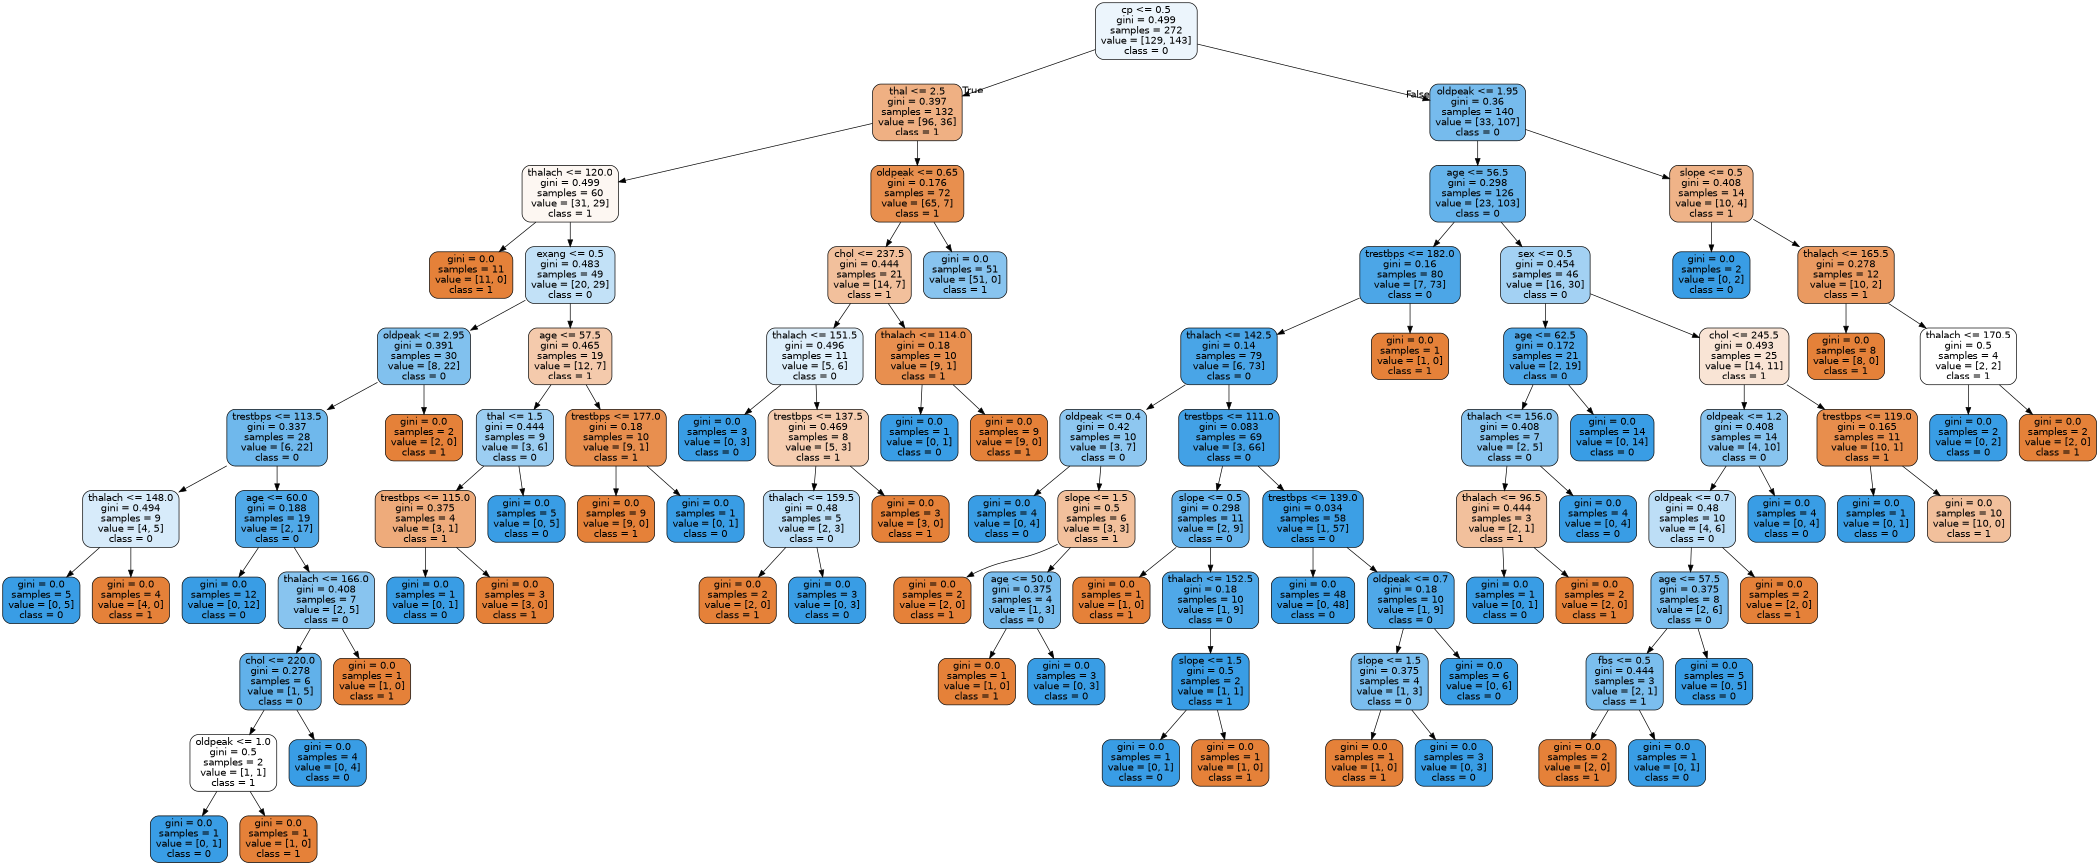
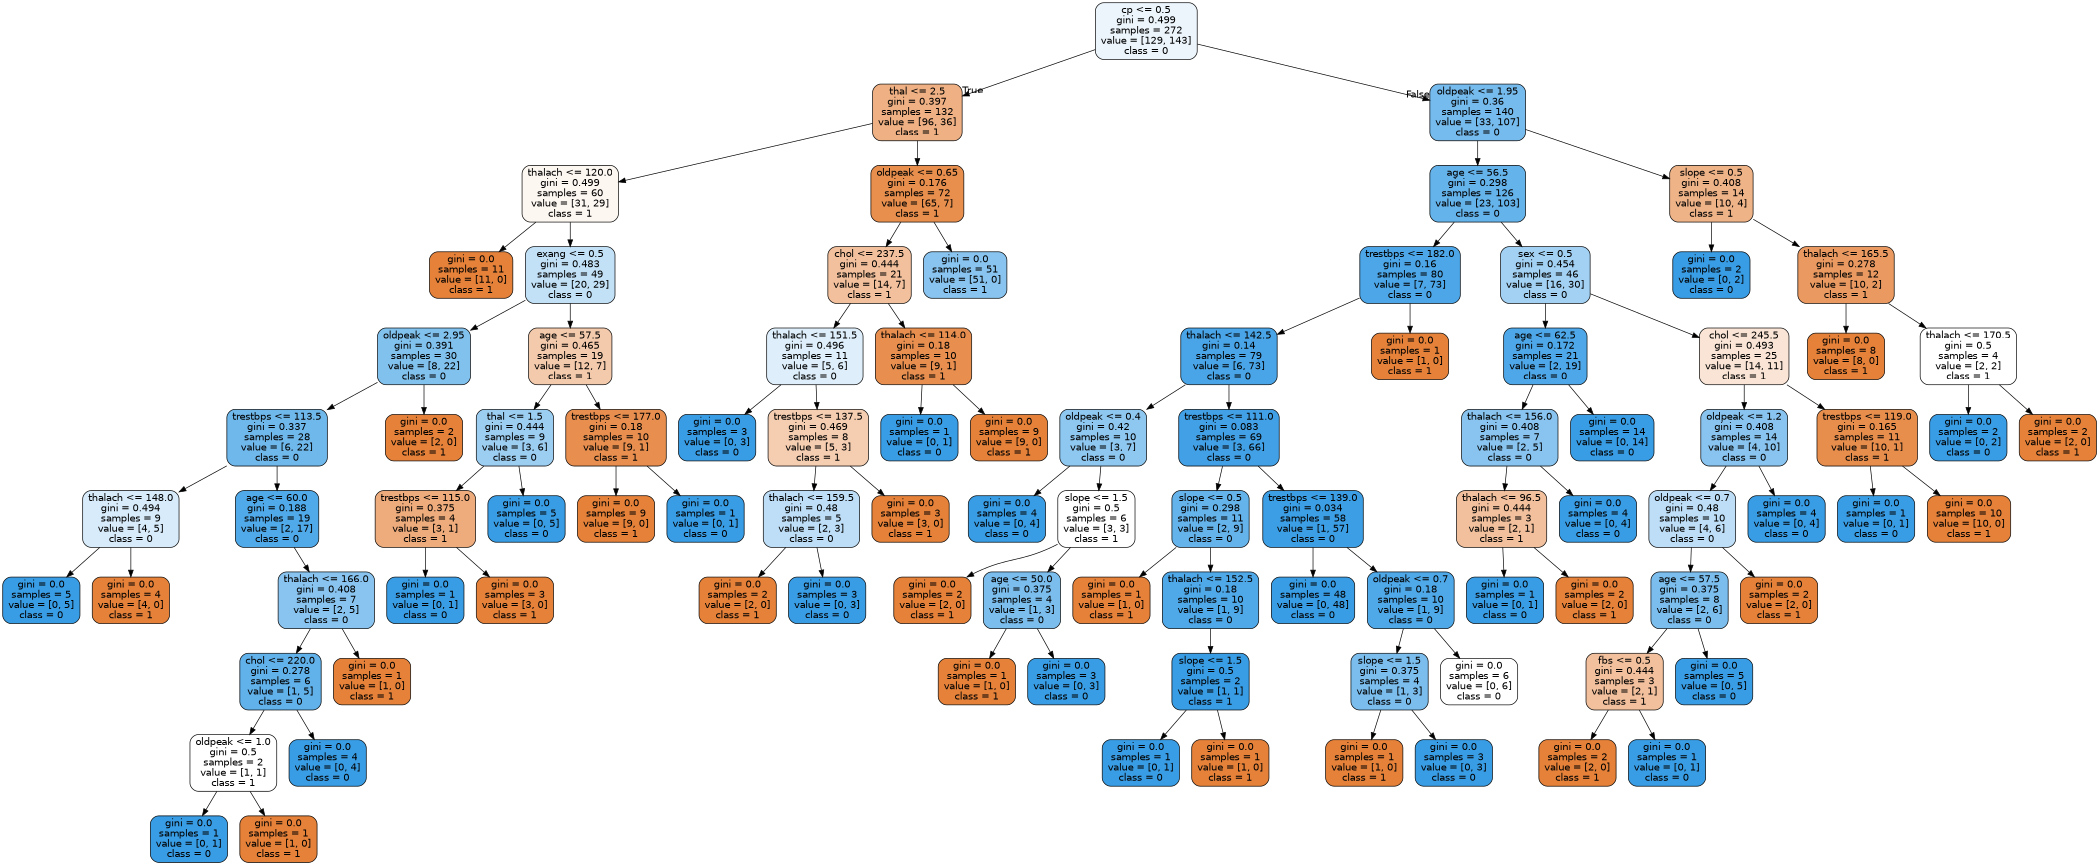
(1096, 519) -> (1096, 519)
(1969, 519) -> (1969, 519)
(224, 600) -> none
(1479, 682) -> (1479, 682)
(1625, 682) -> (1625, 682)
